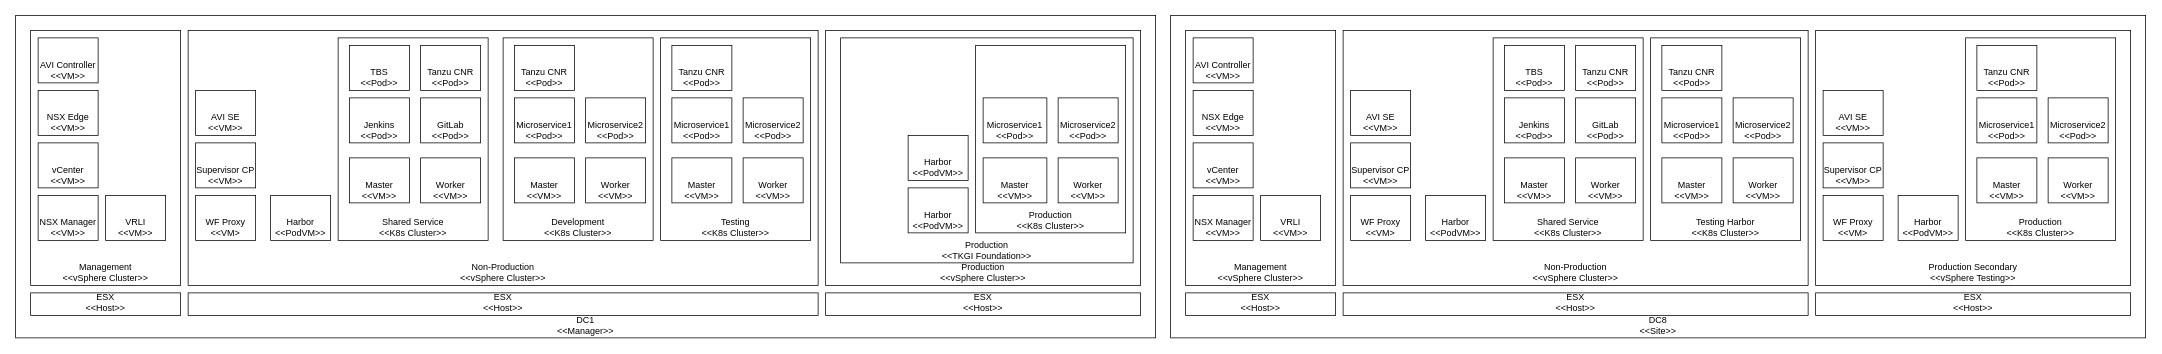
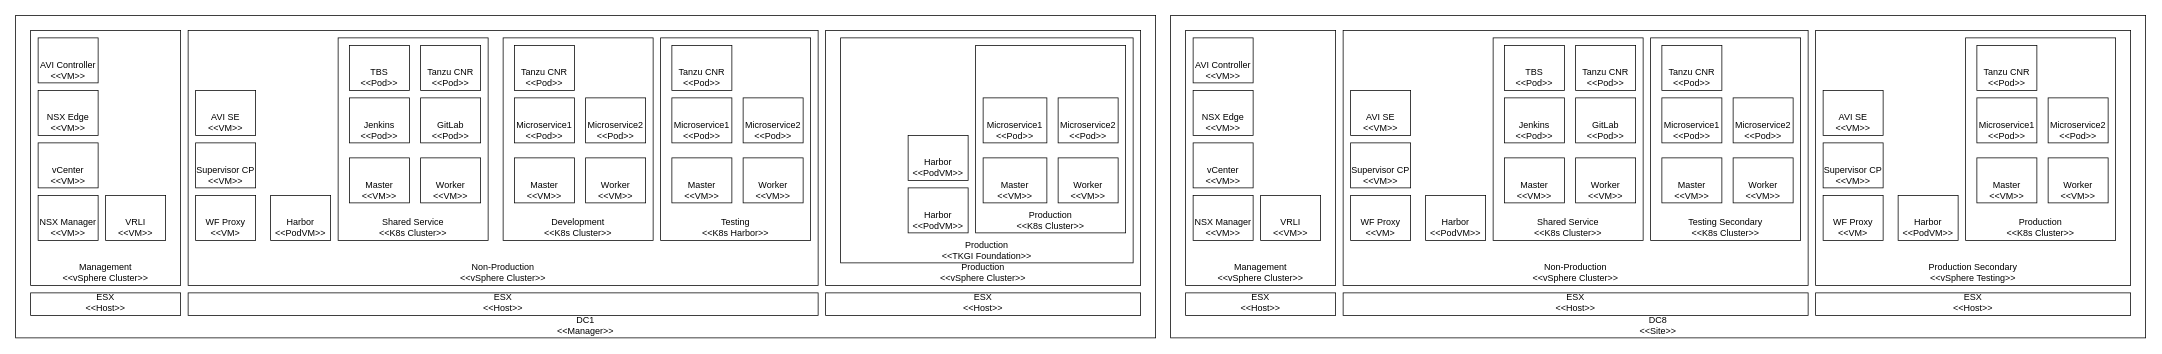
(735, 227) -> (735, 227)
(1725, 227) -> (1725, 227)
